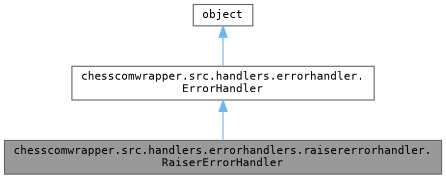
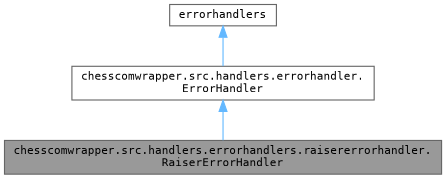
(223, 15) -> (223, 15)
